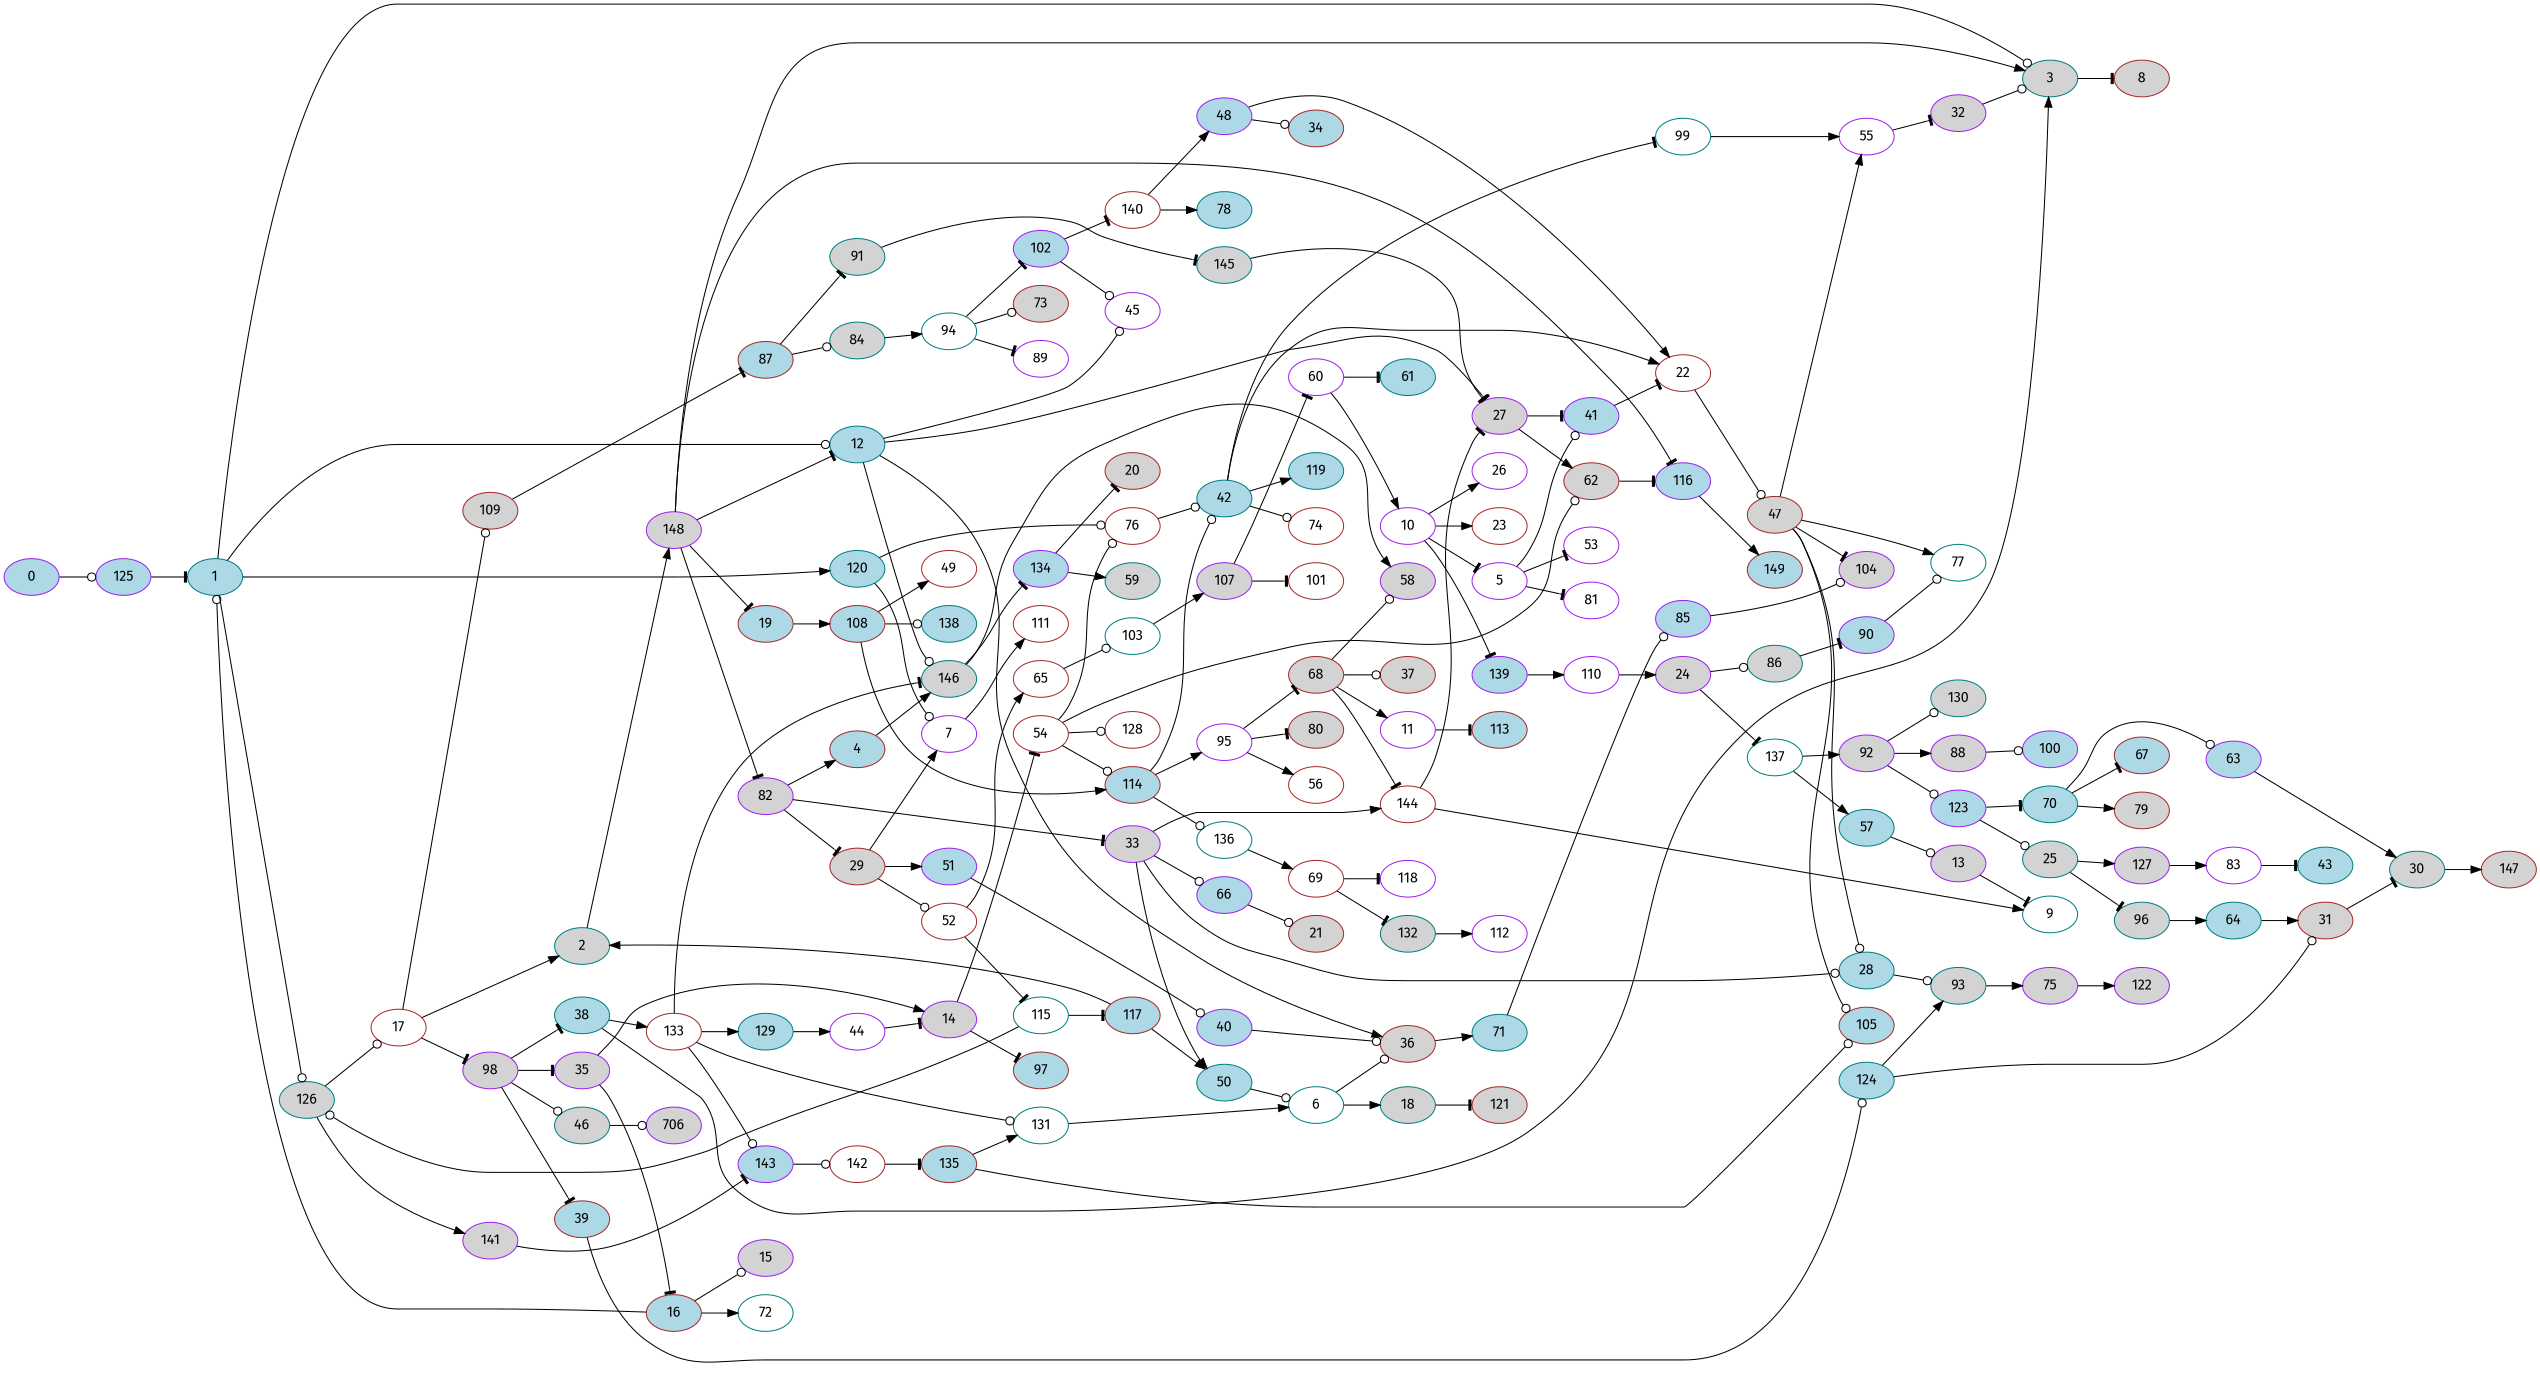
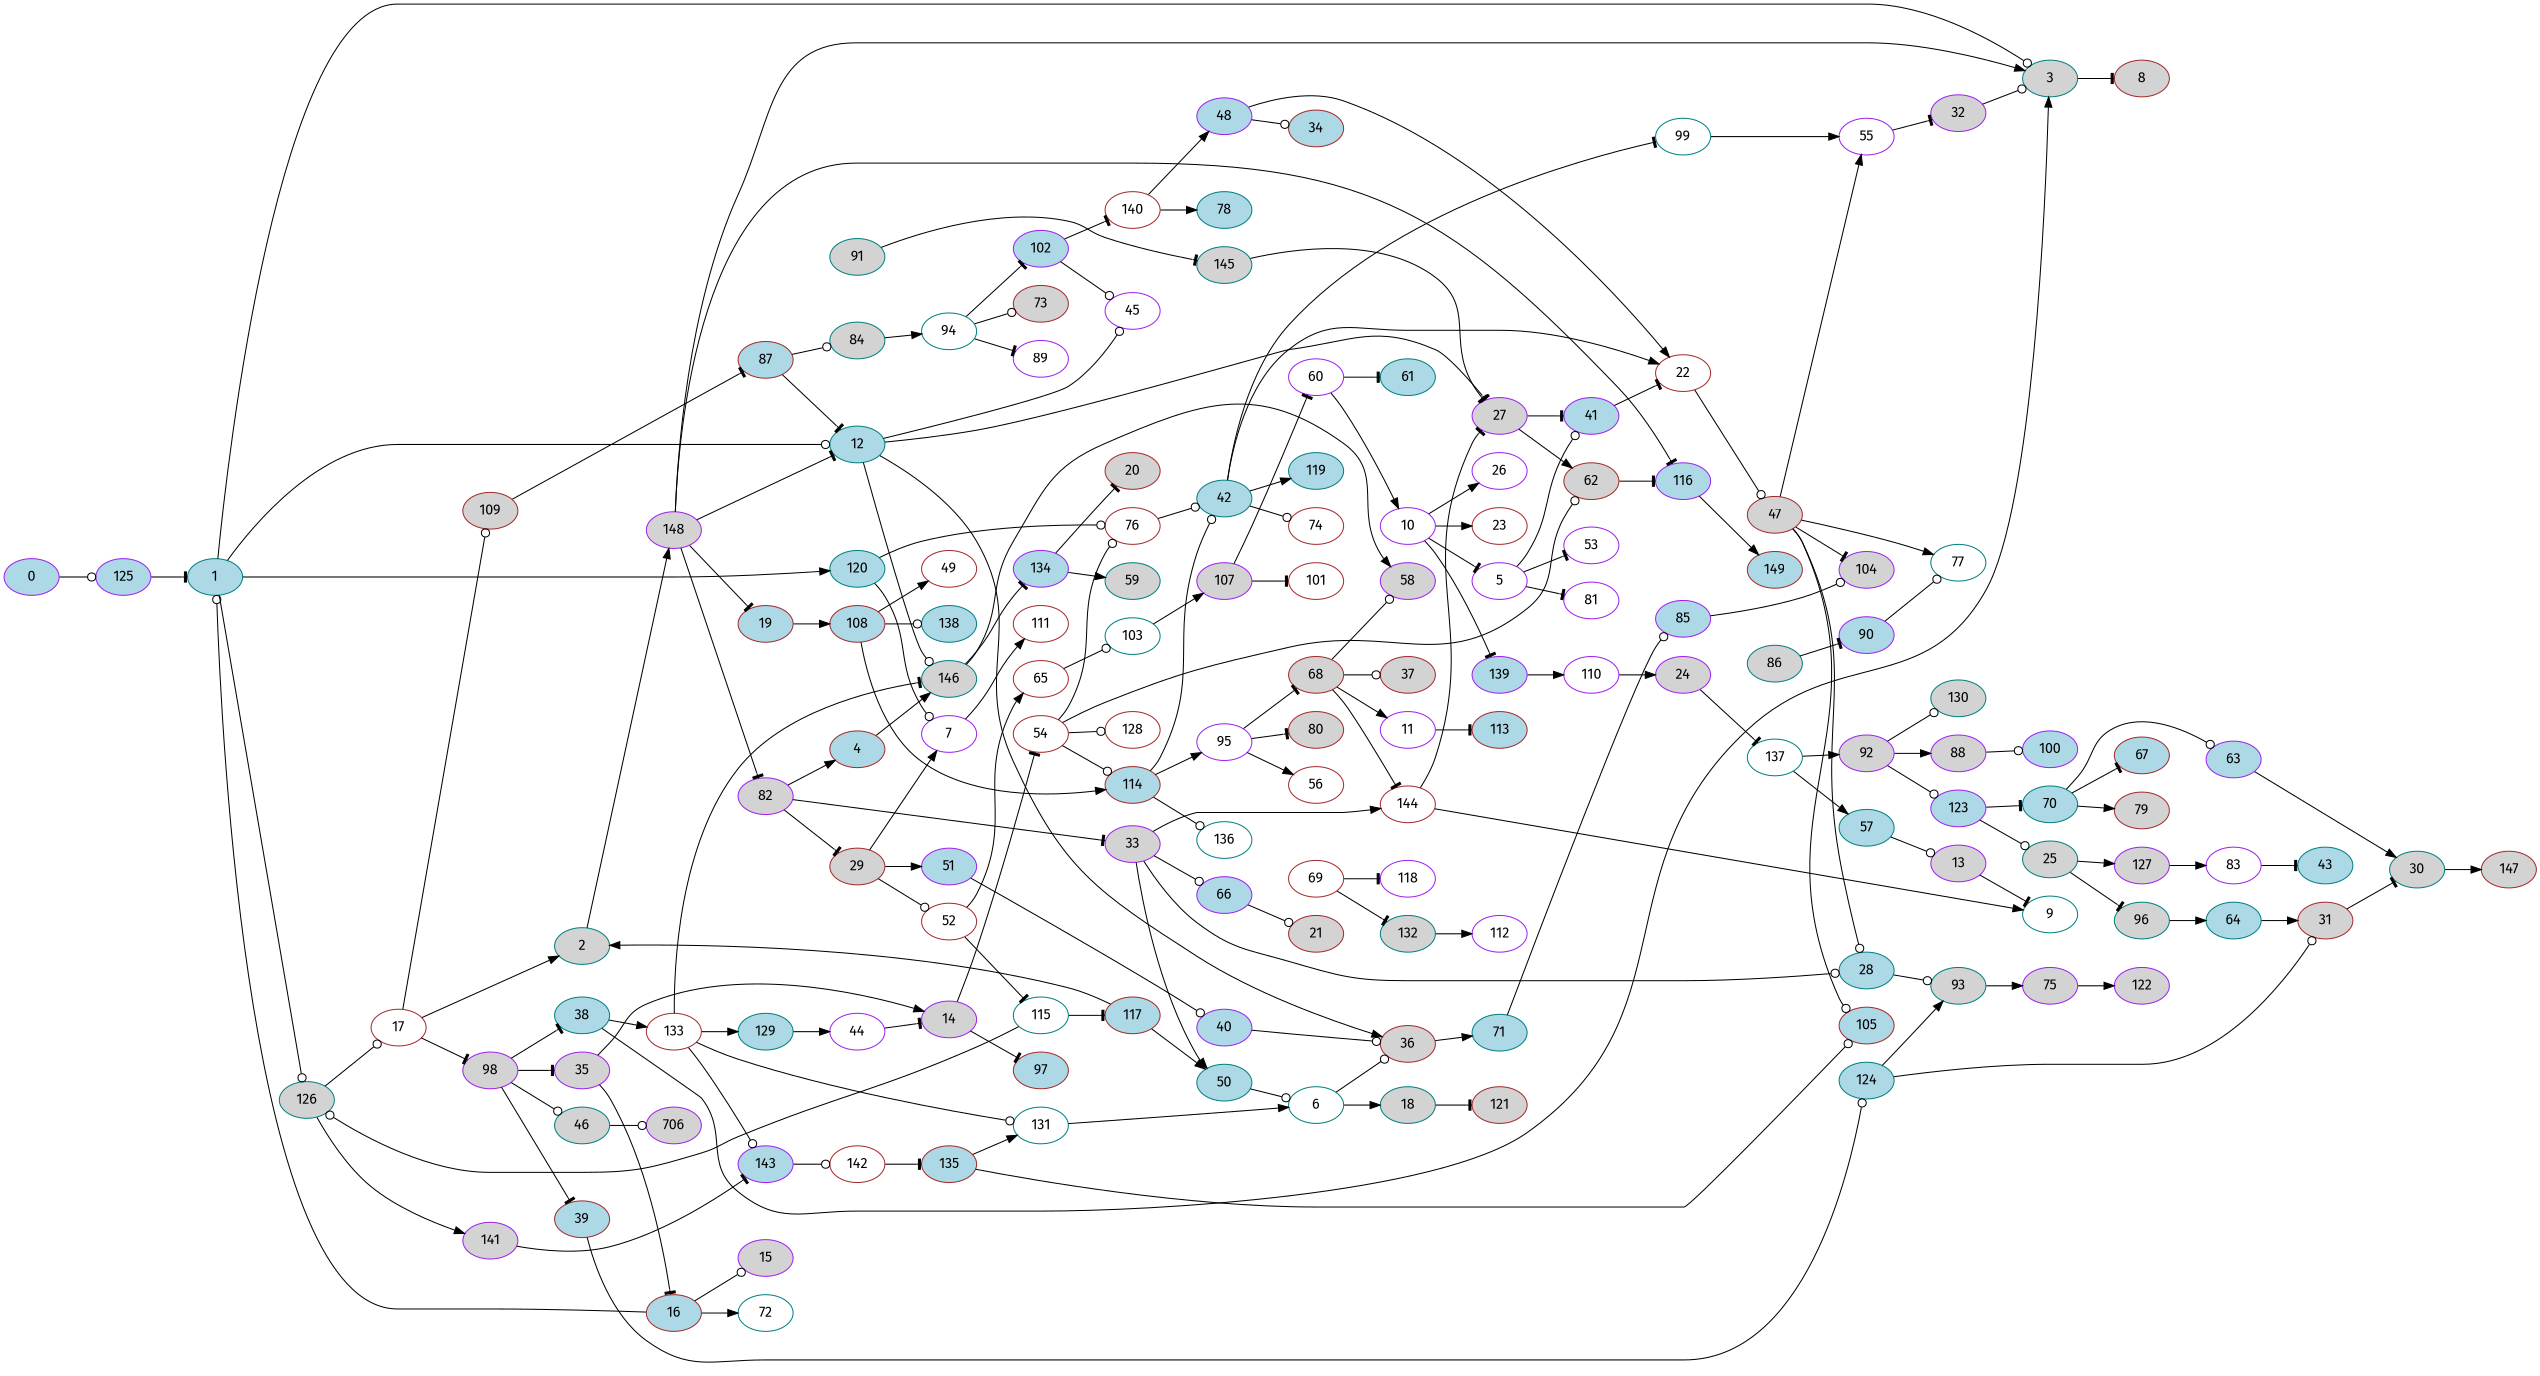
(810, 311) -> (809, 400)
(1725, 670) -> none
(1266, 857) -> none
